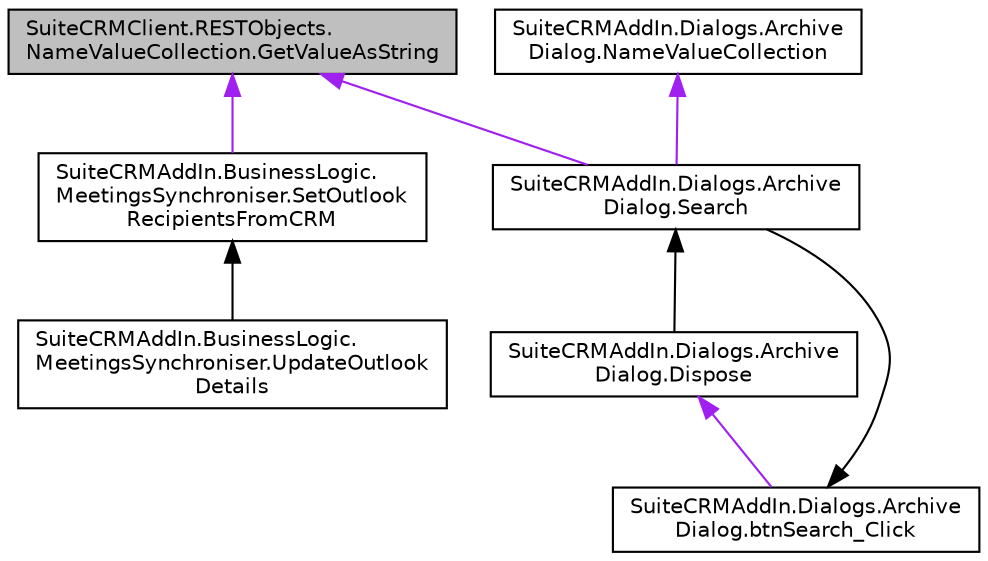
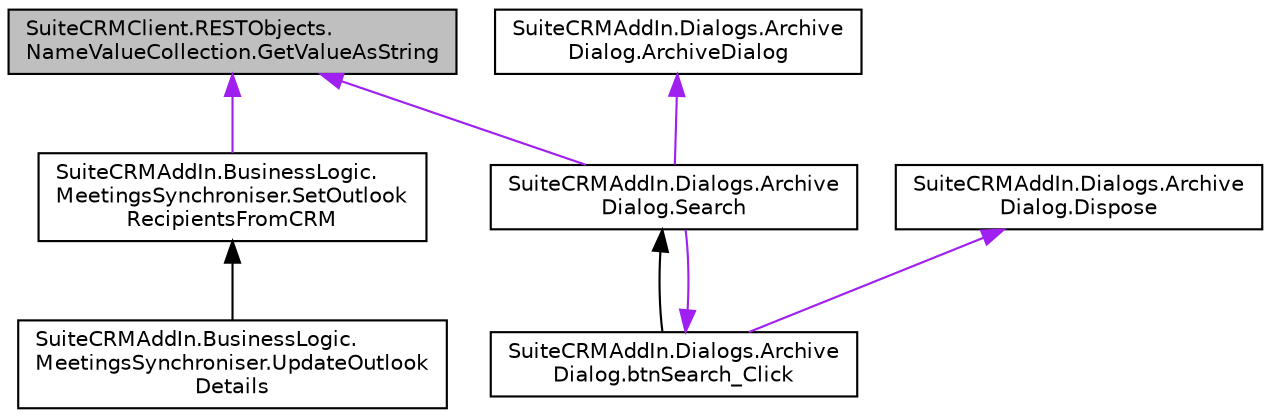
(678, 42) -> (678, 42)
(675, 292) -> (660, 292)
(882, 328) -> (688, 270)
